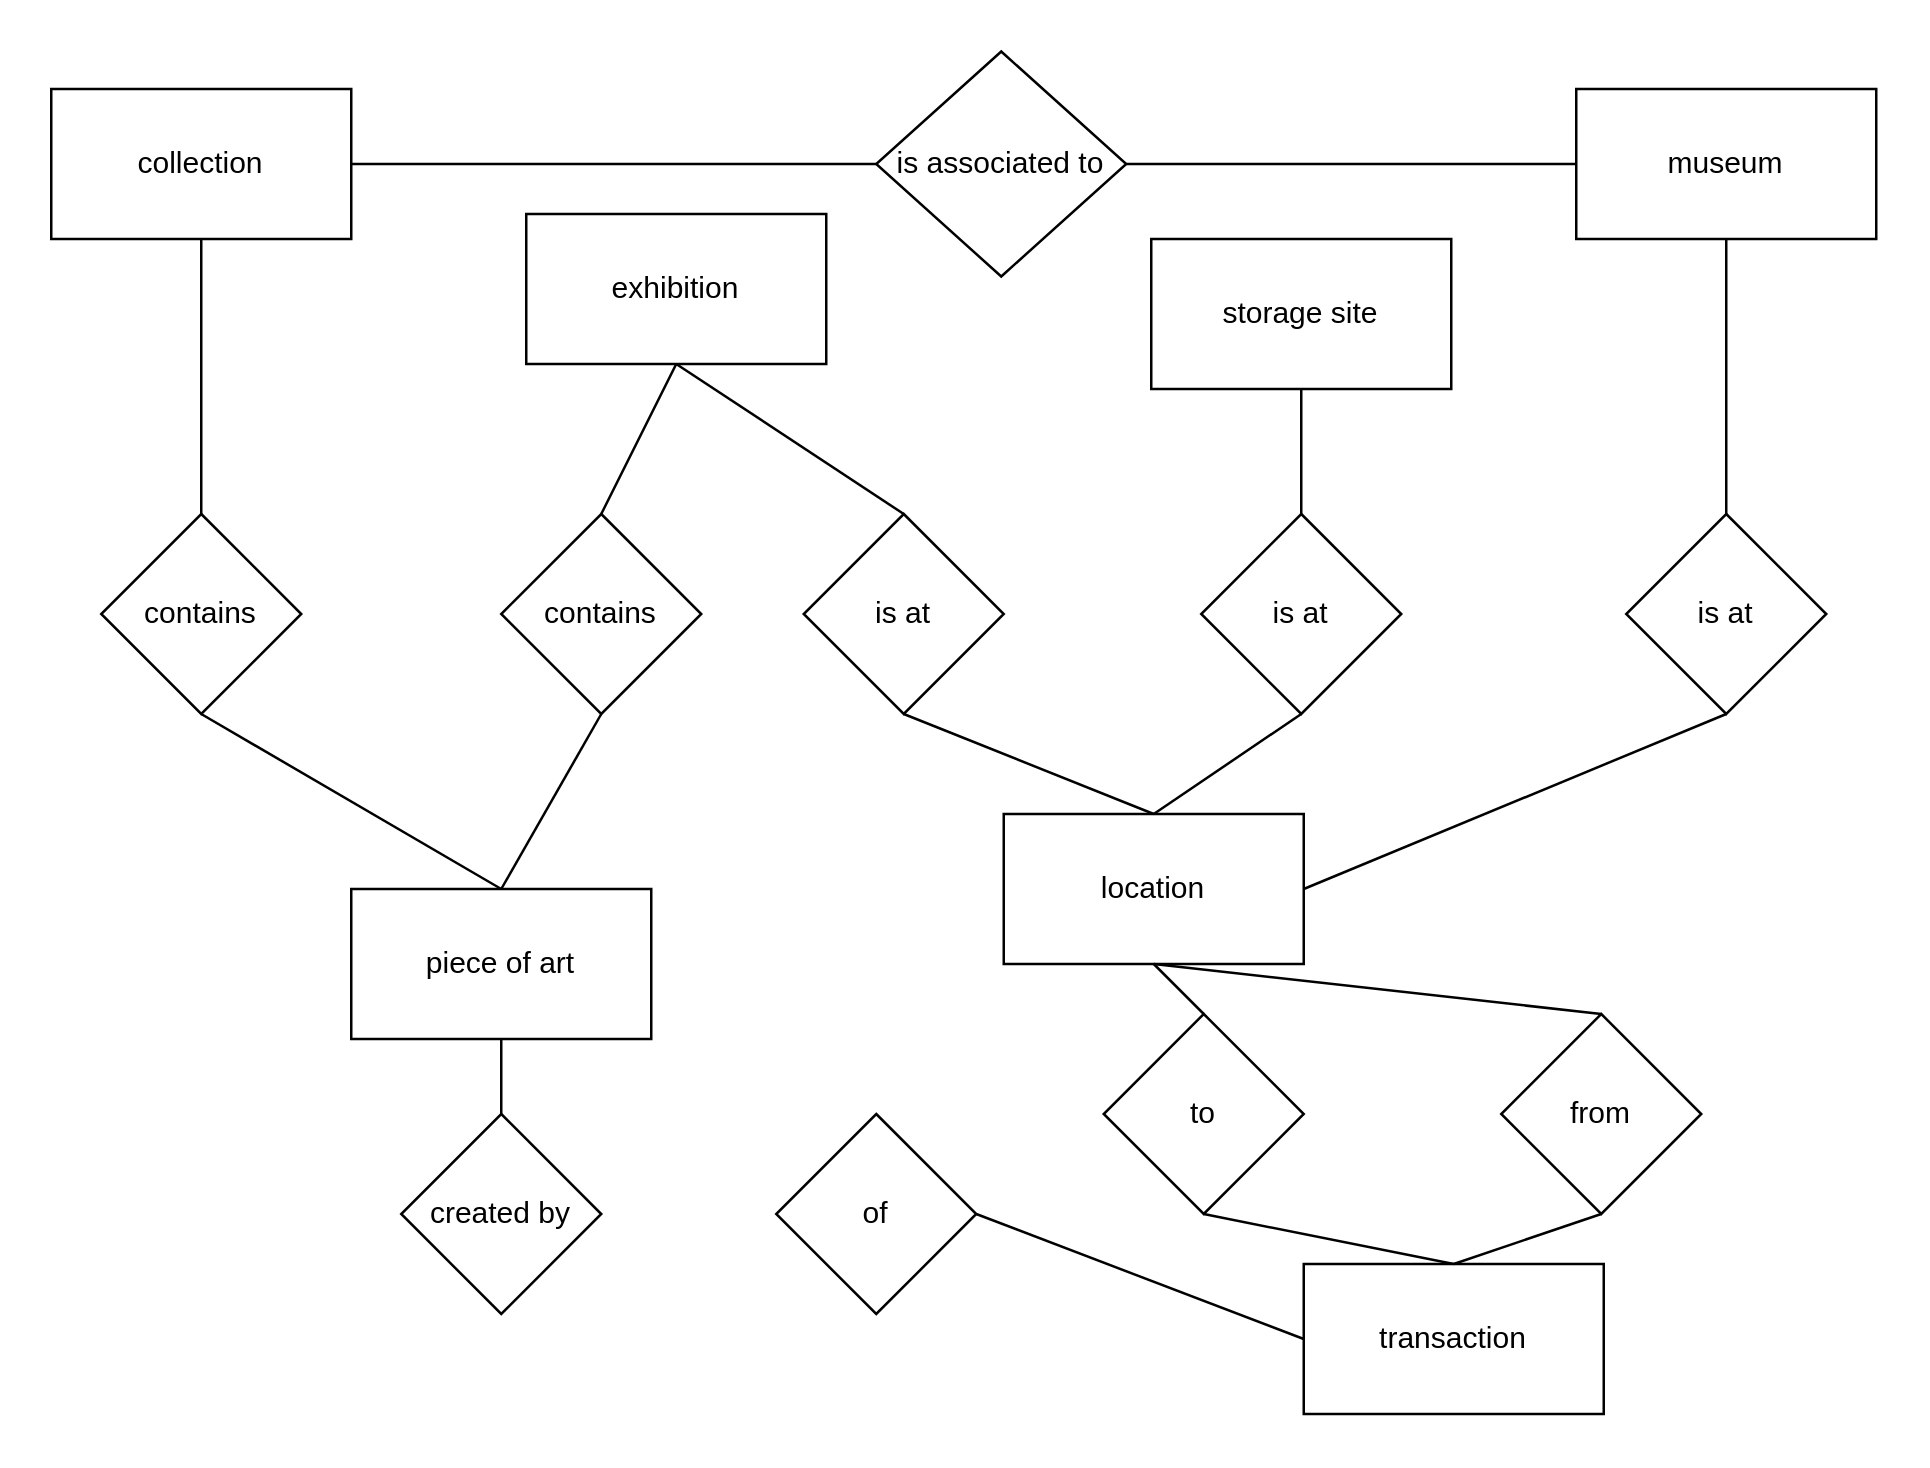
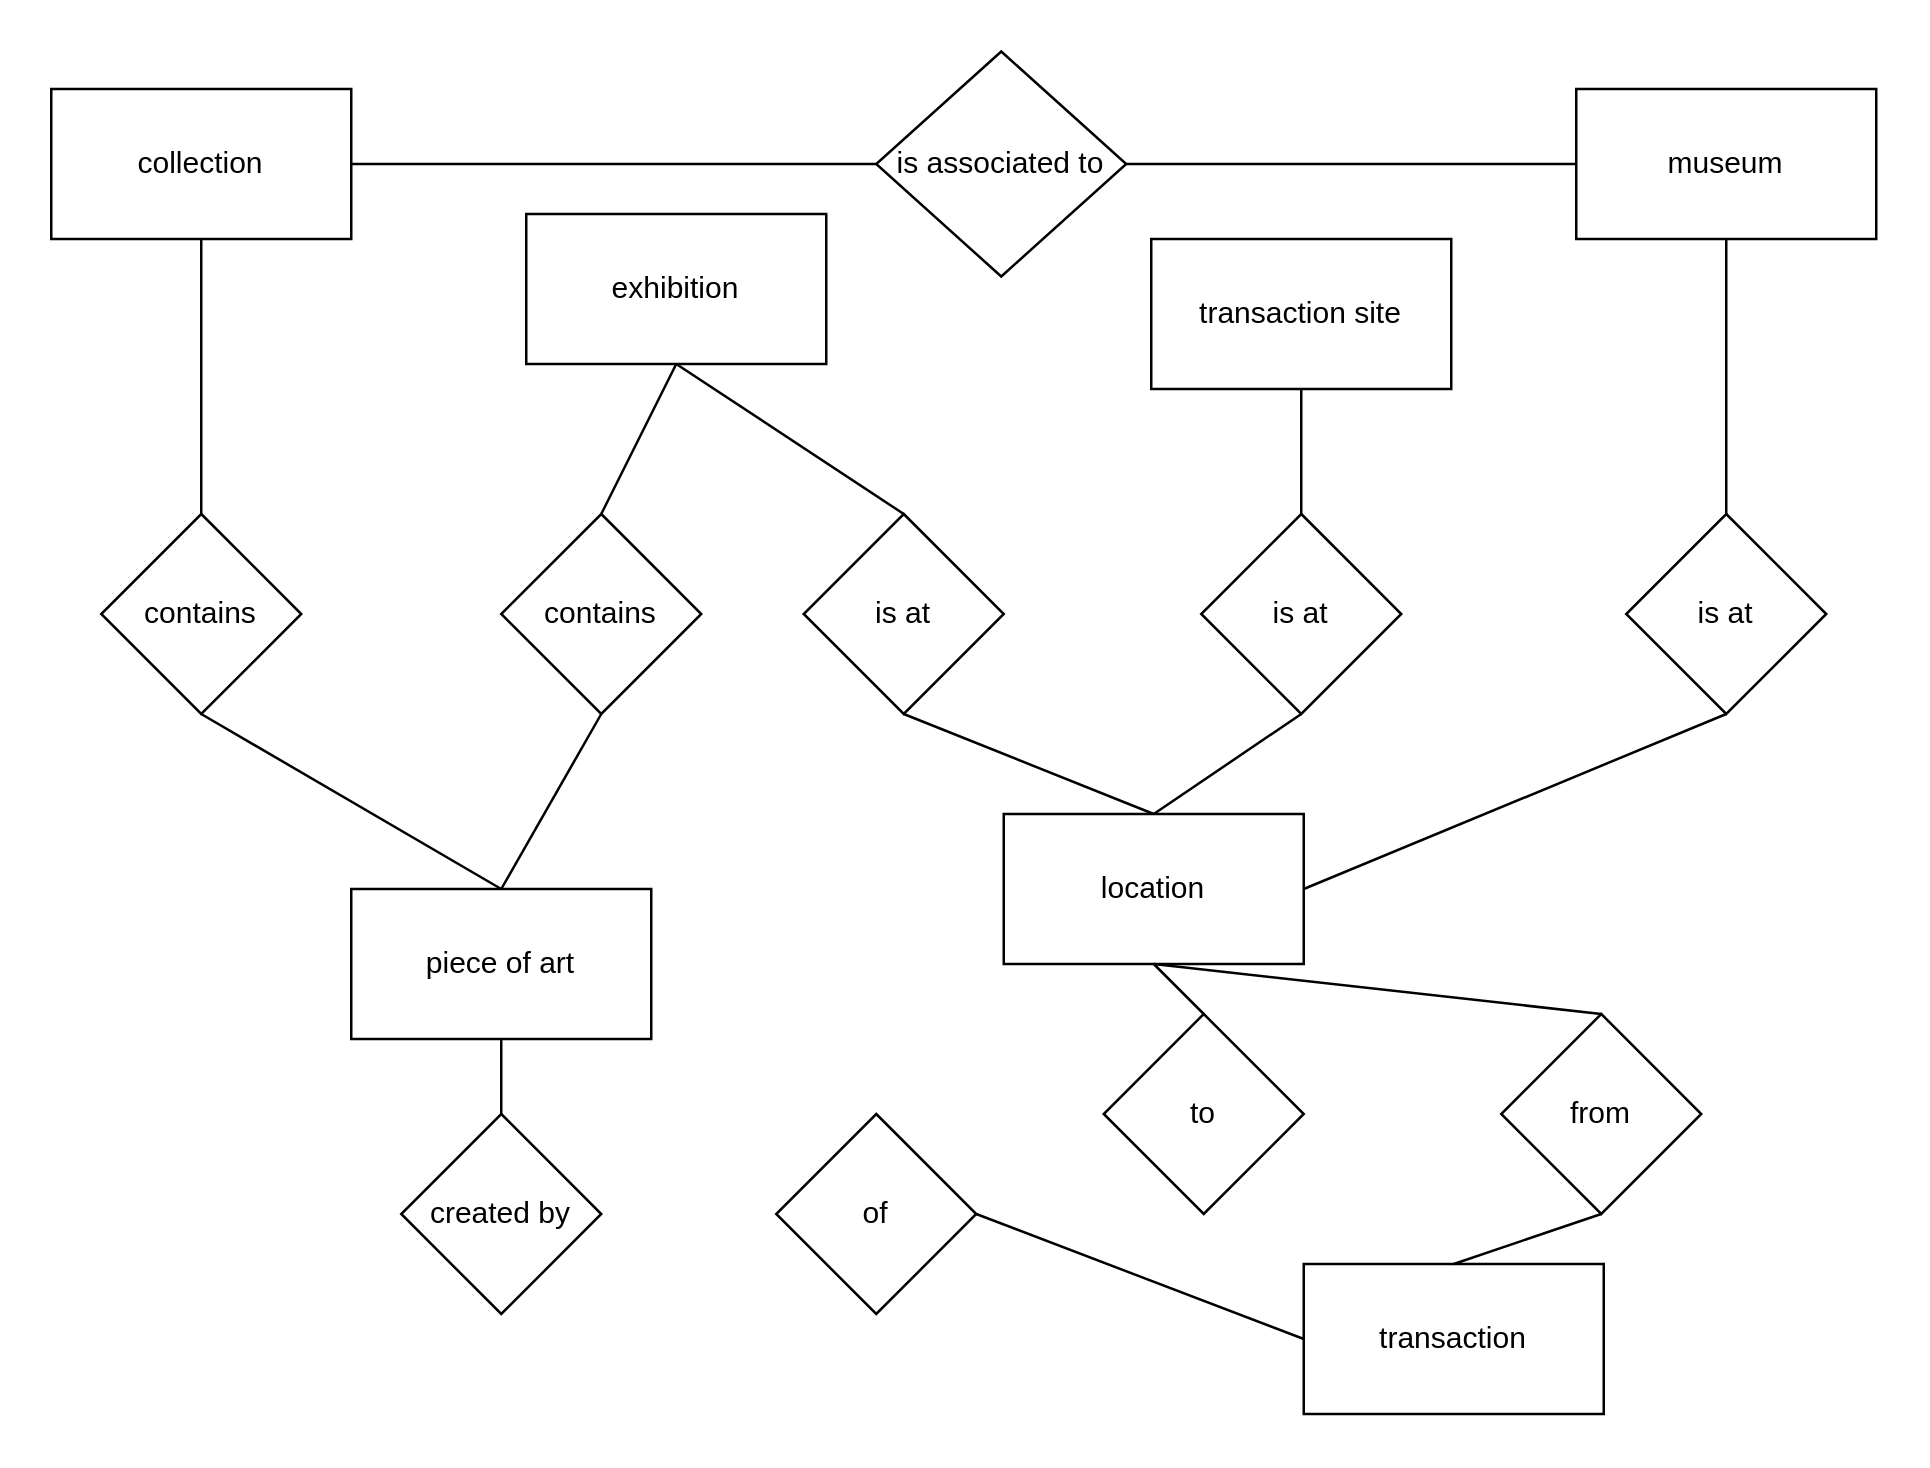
(1301, 314) -> (1301, 314)
(1328, 1239) -> none
